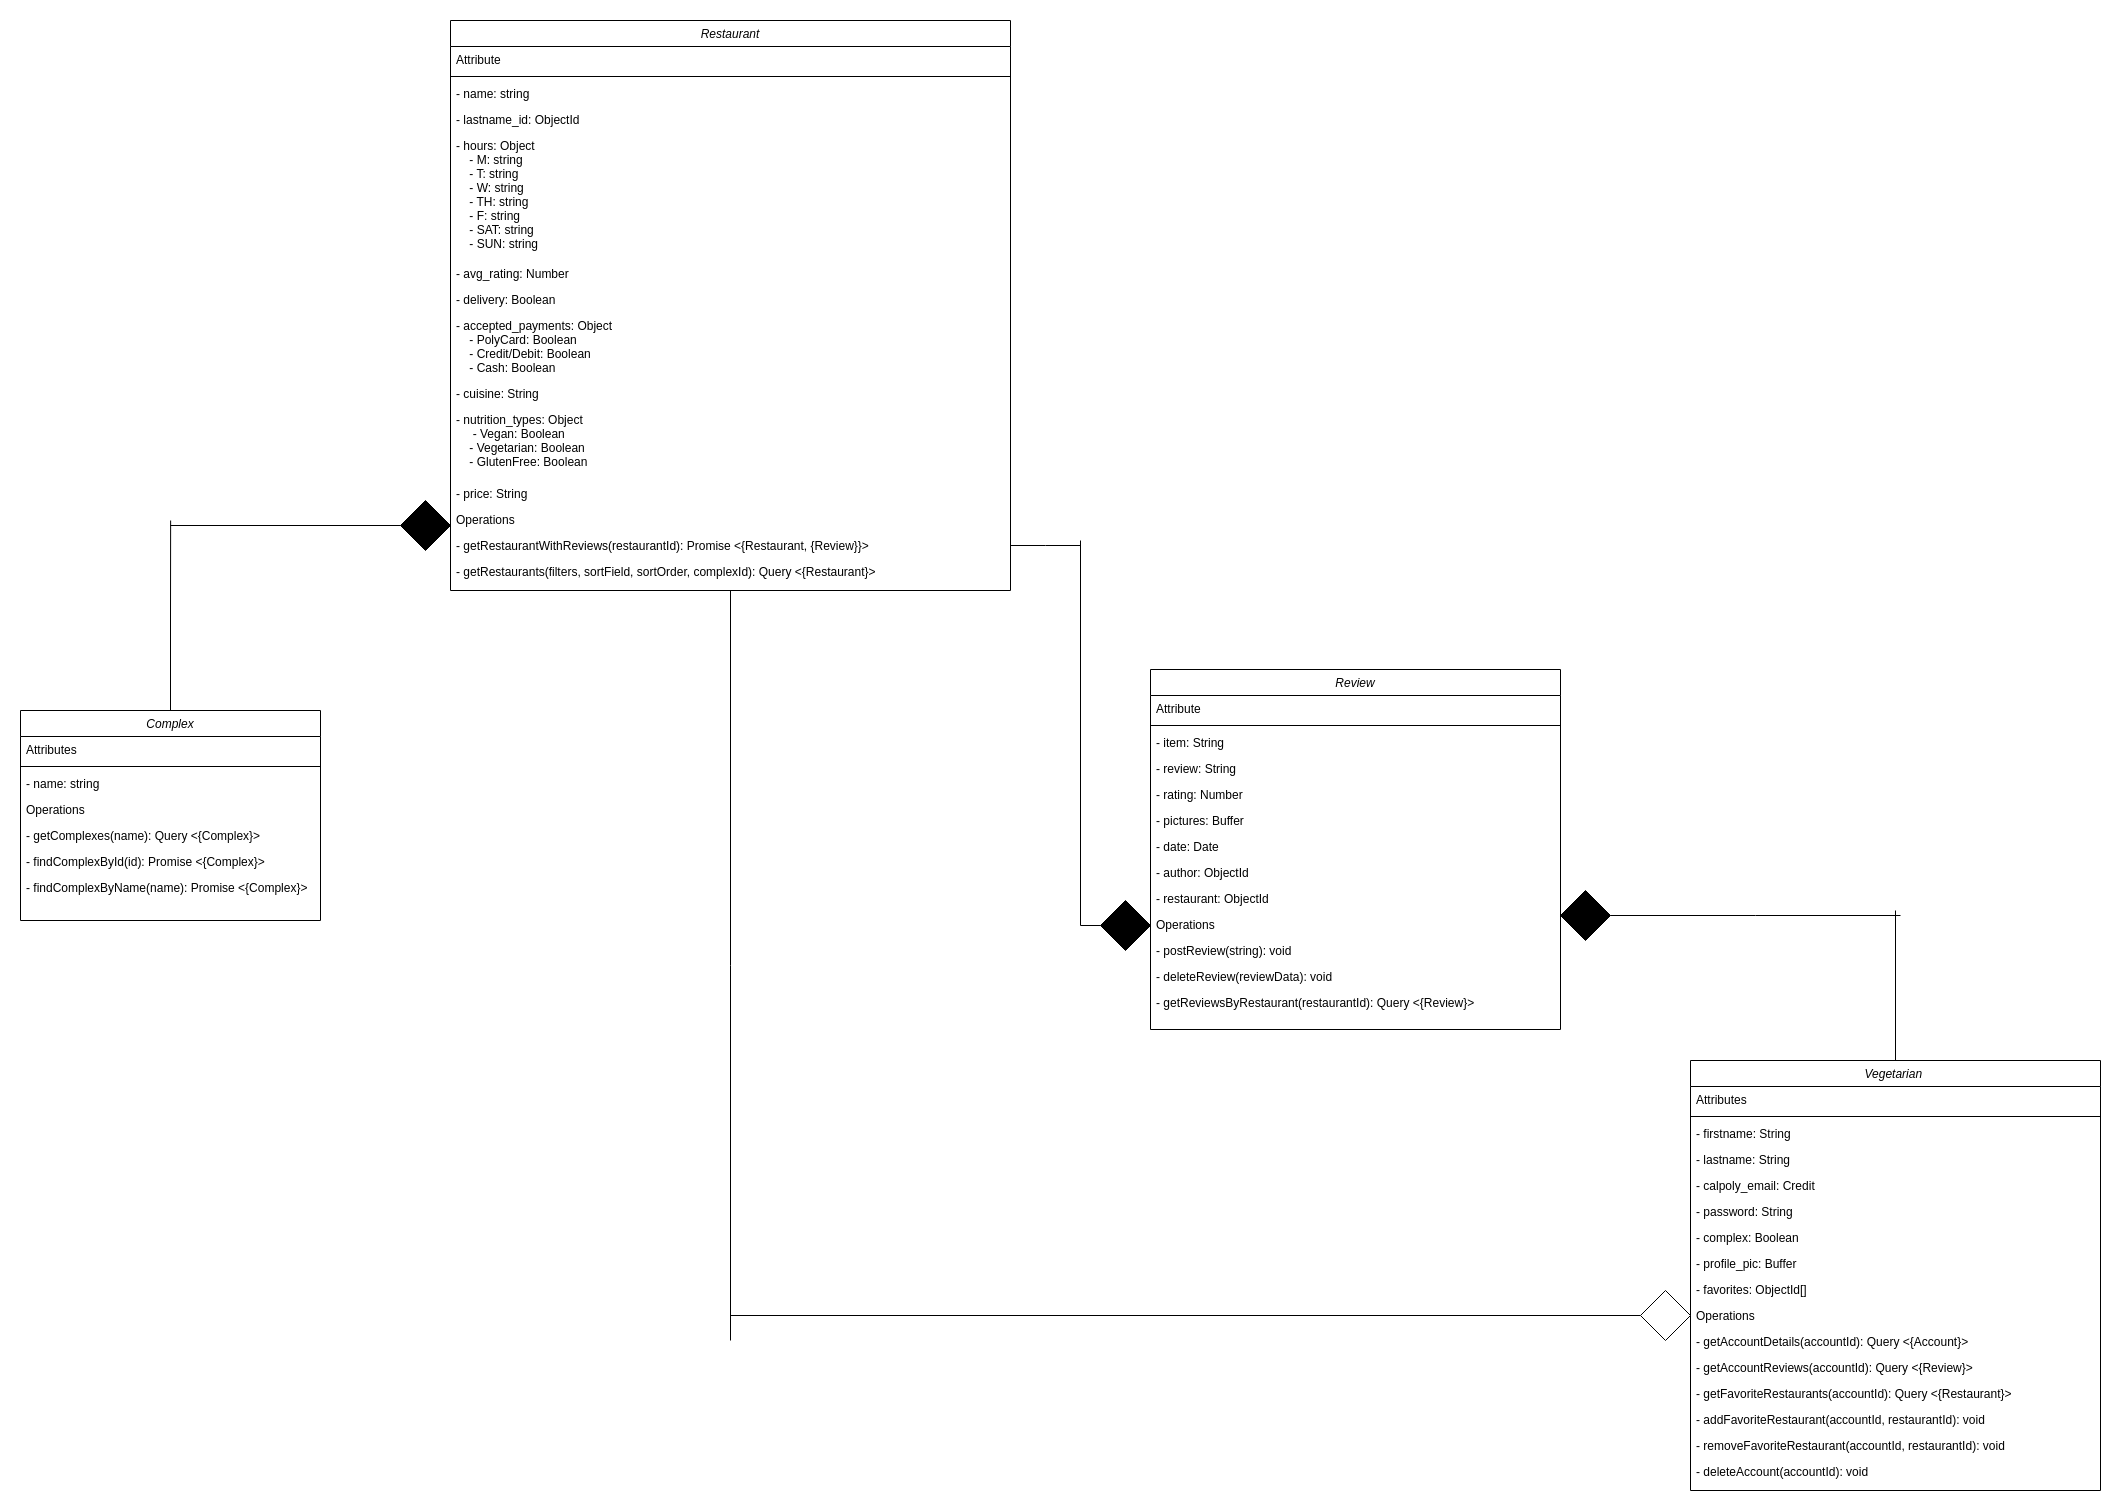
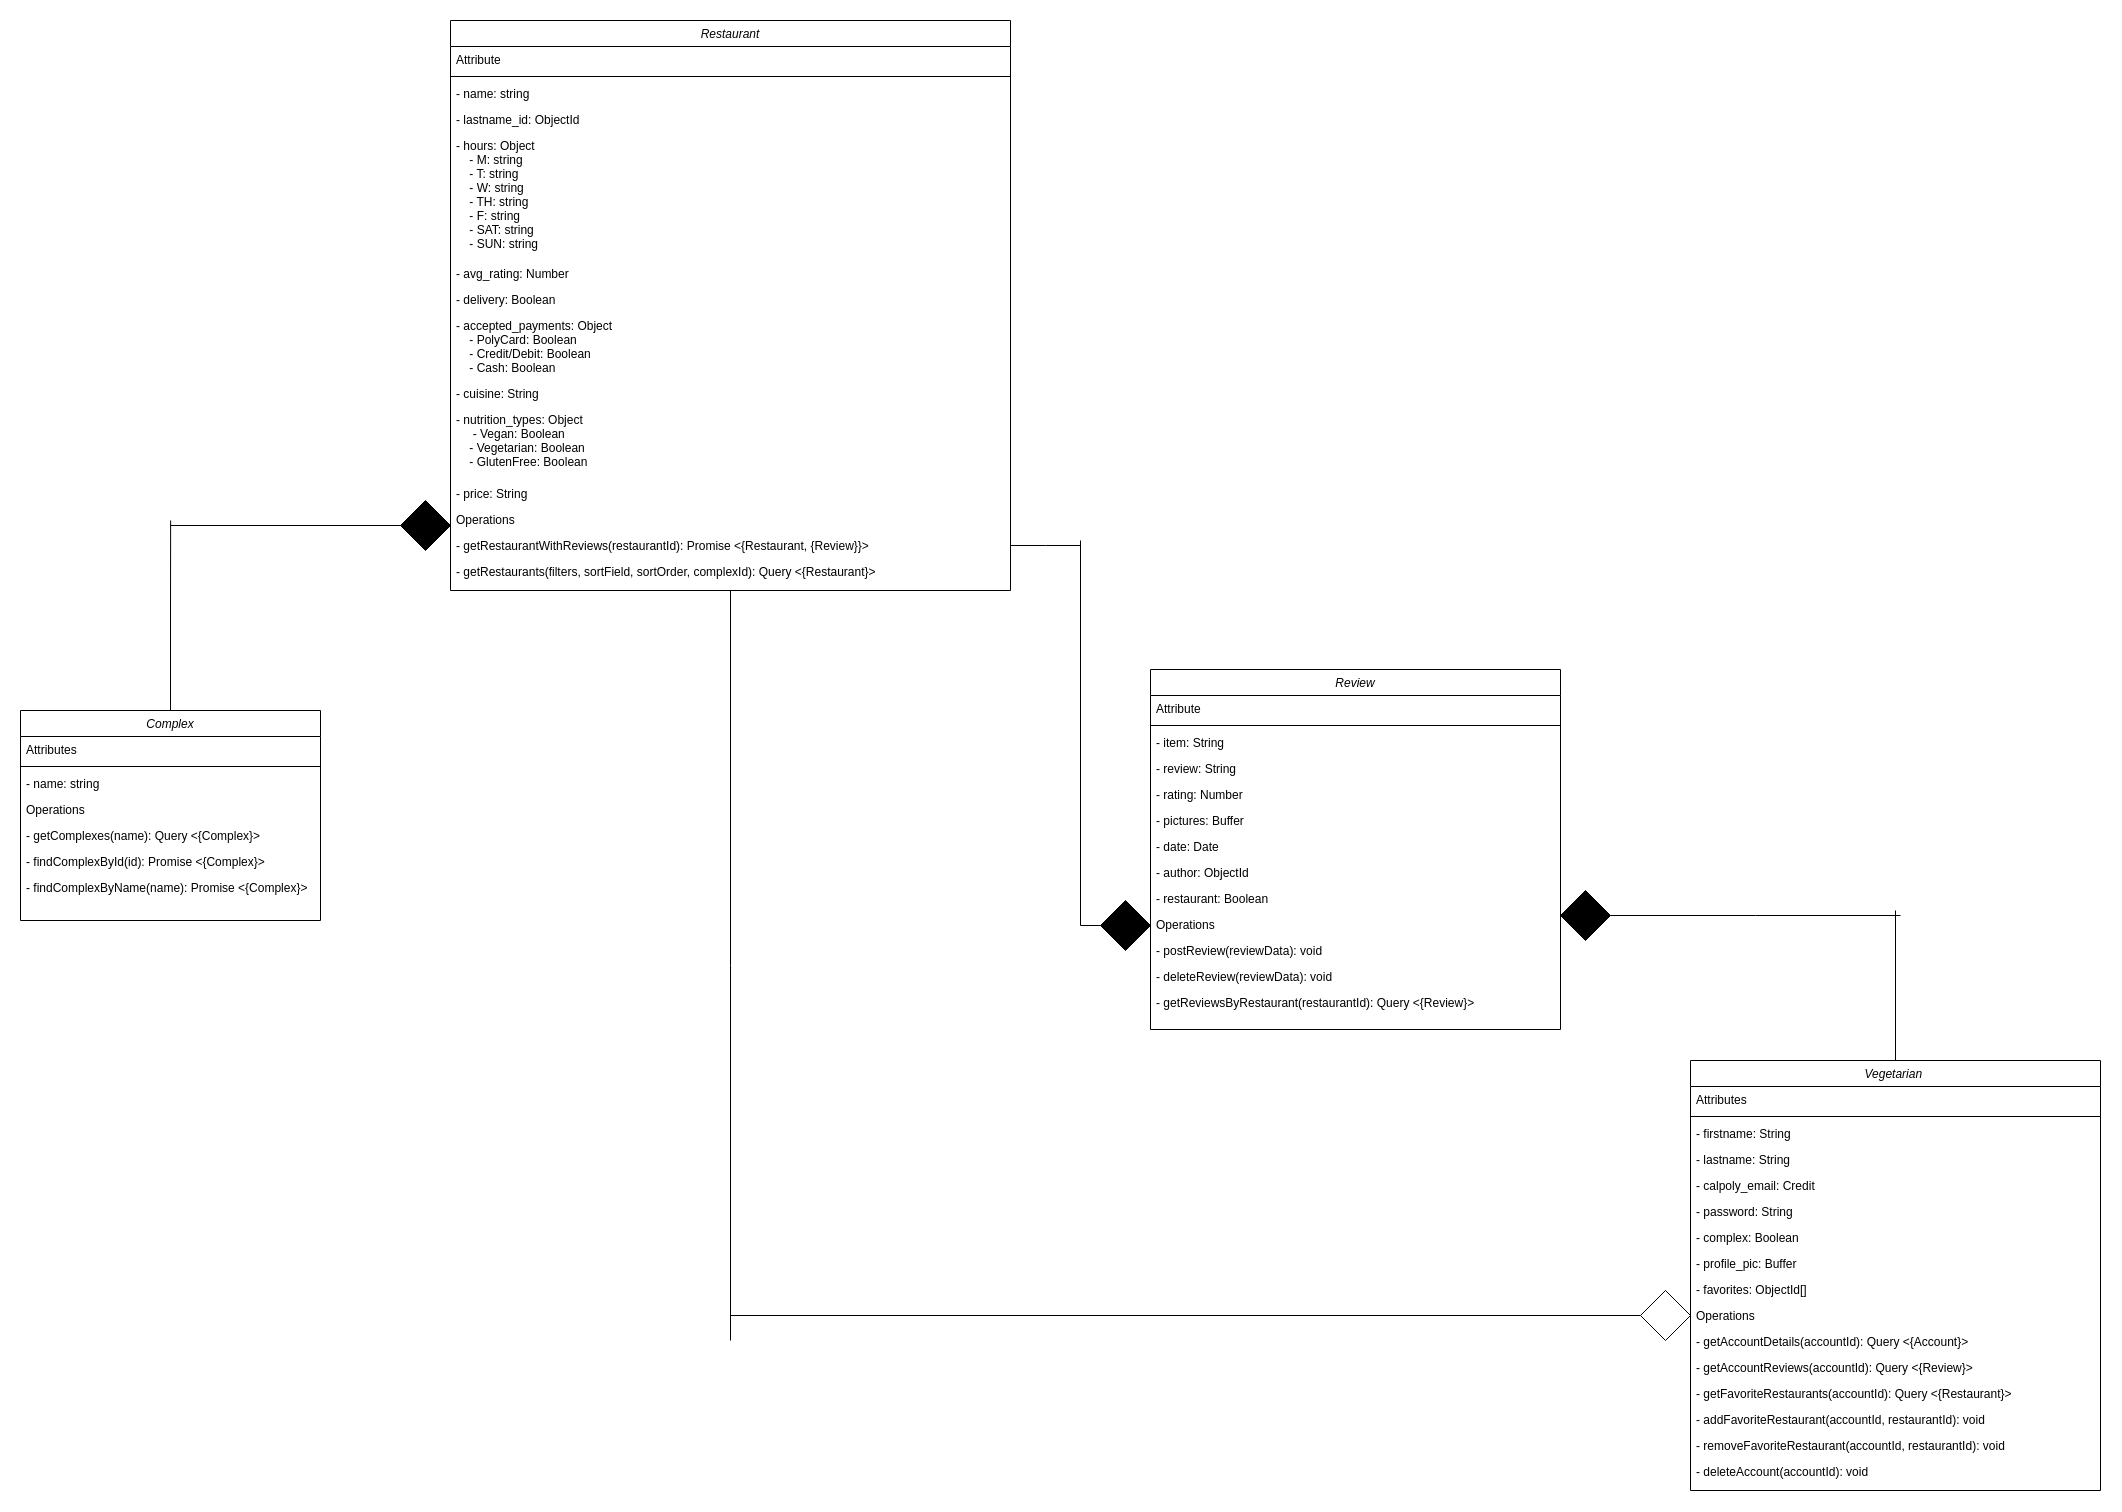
(1225, 899) -> (1220, 899)
(1234, 951) -> (1247, 951)
